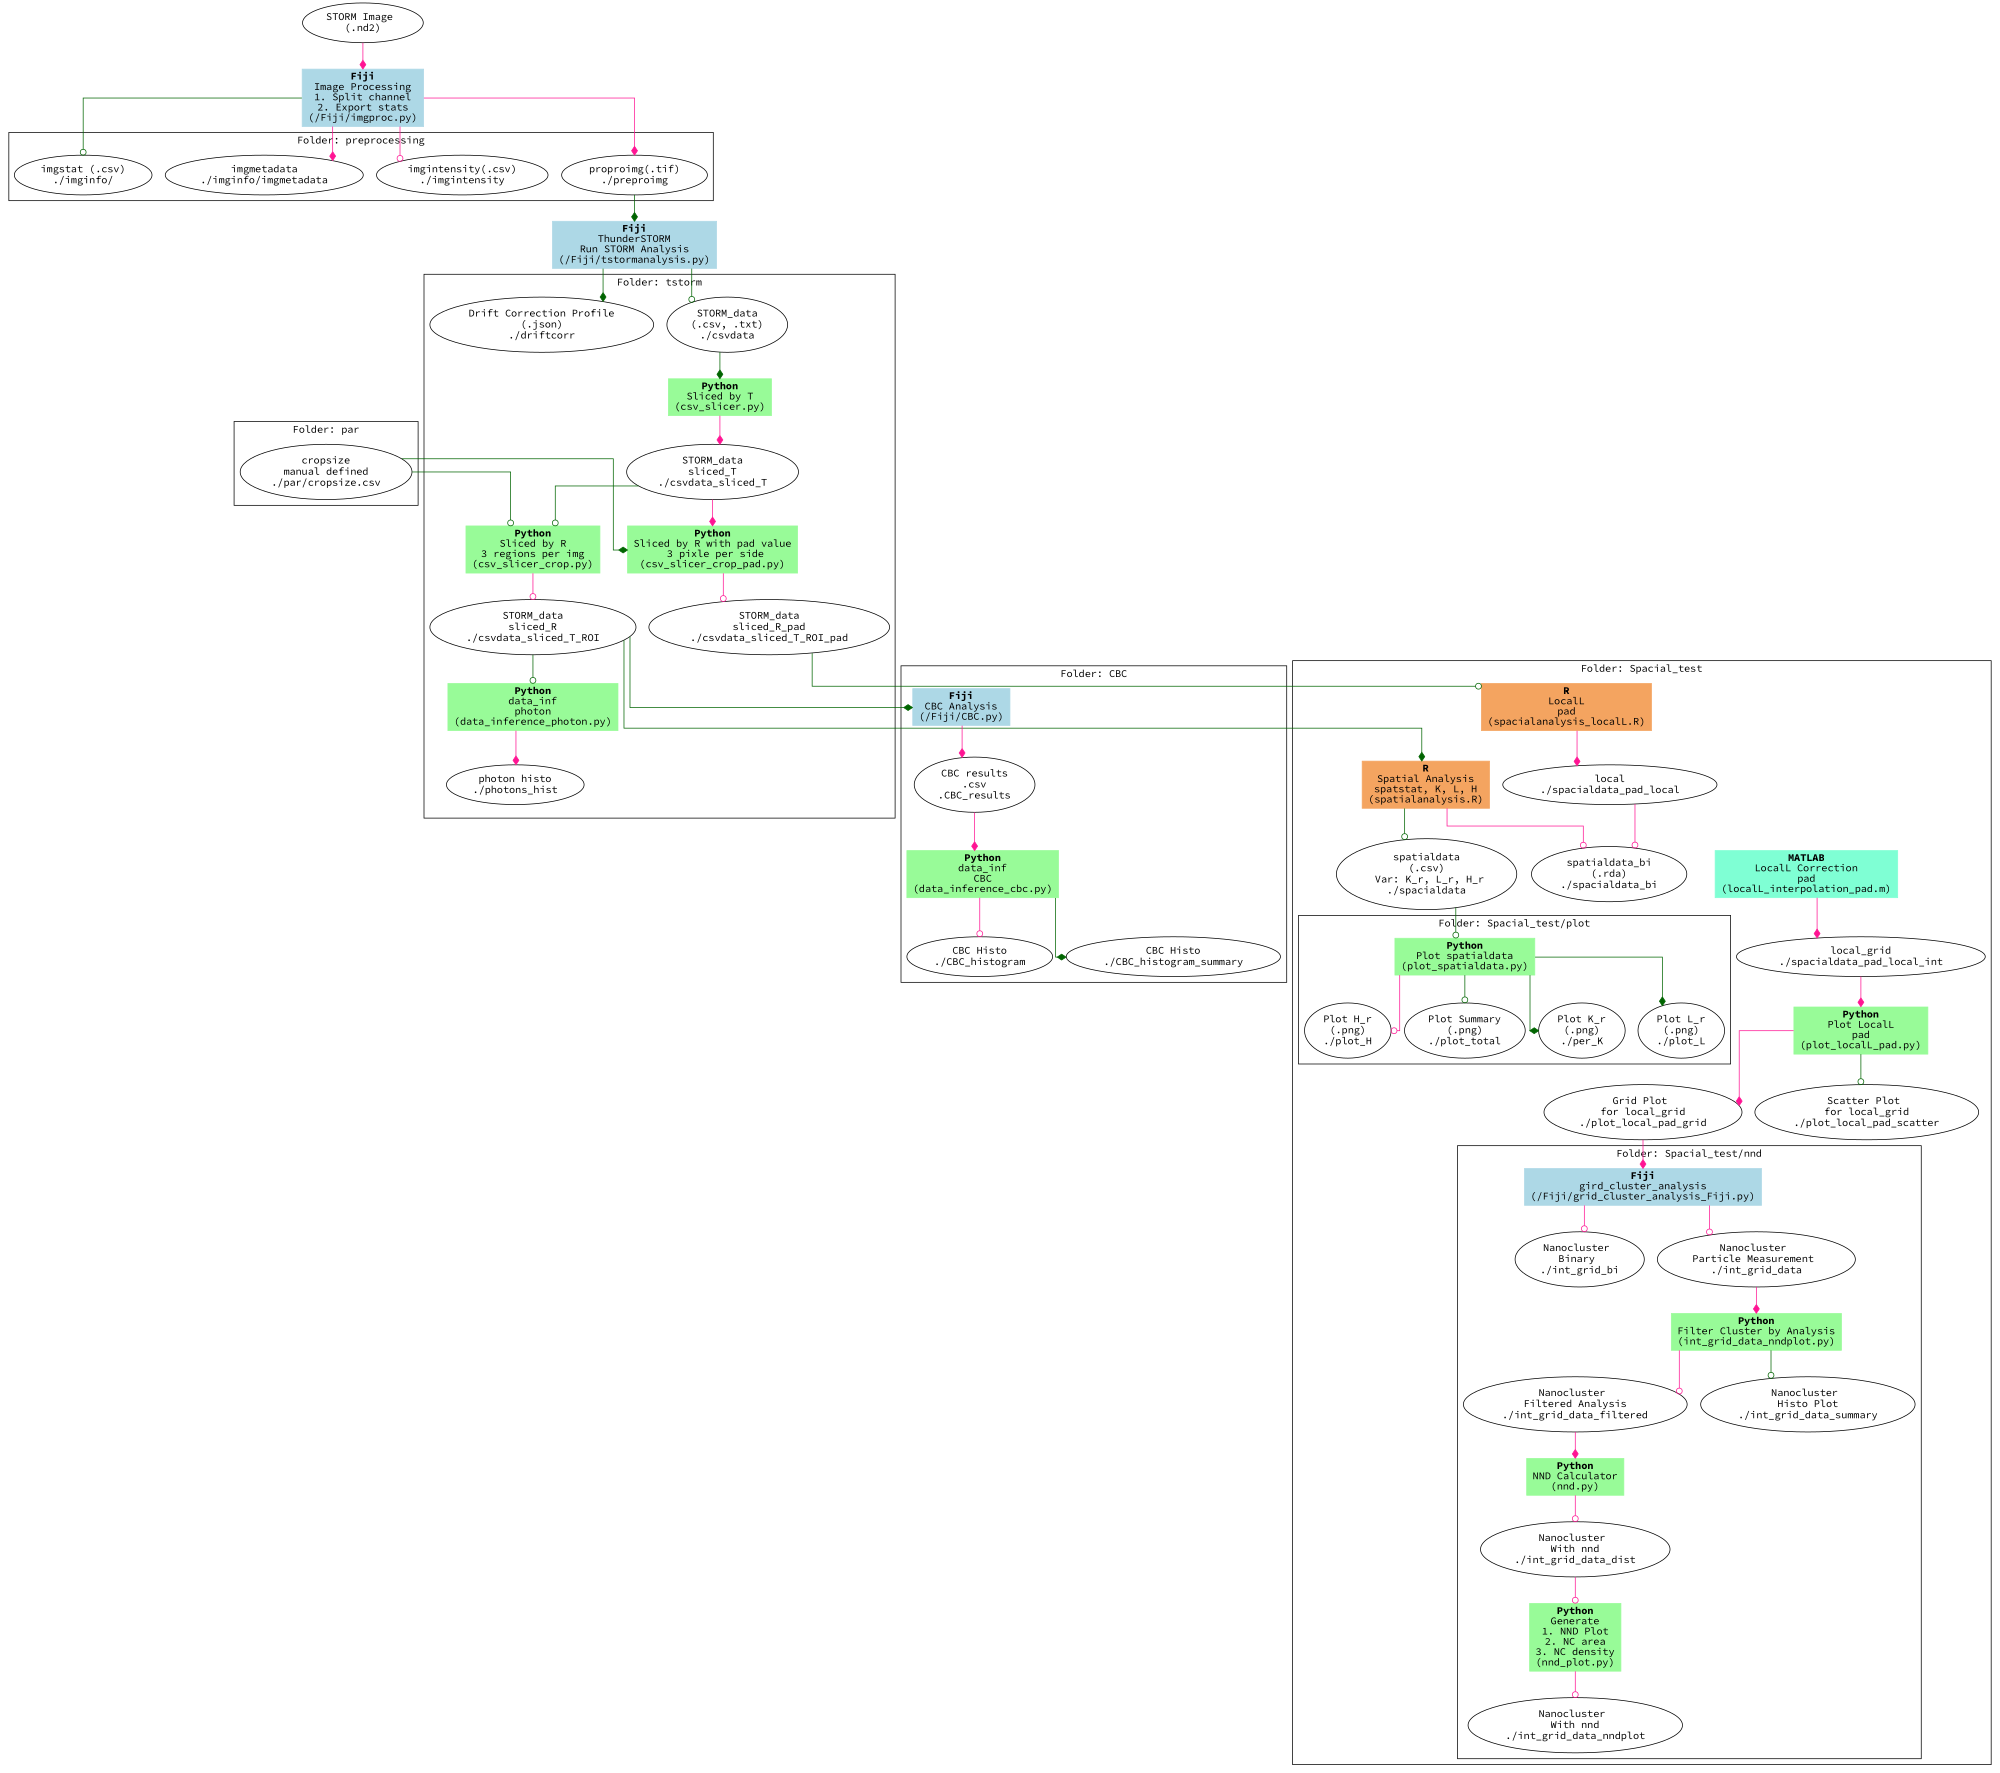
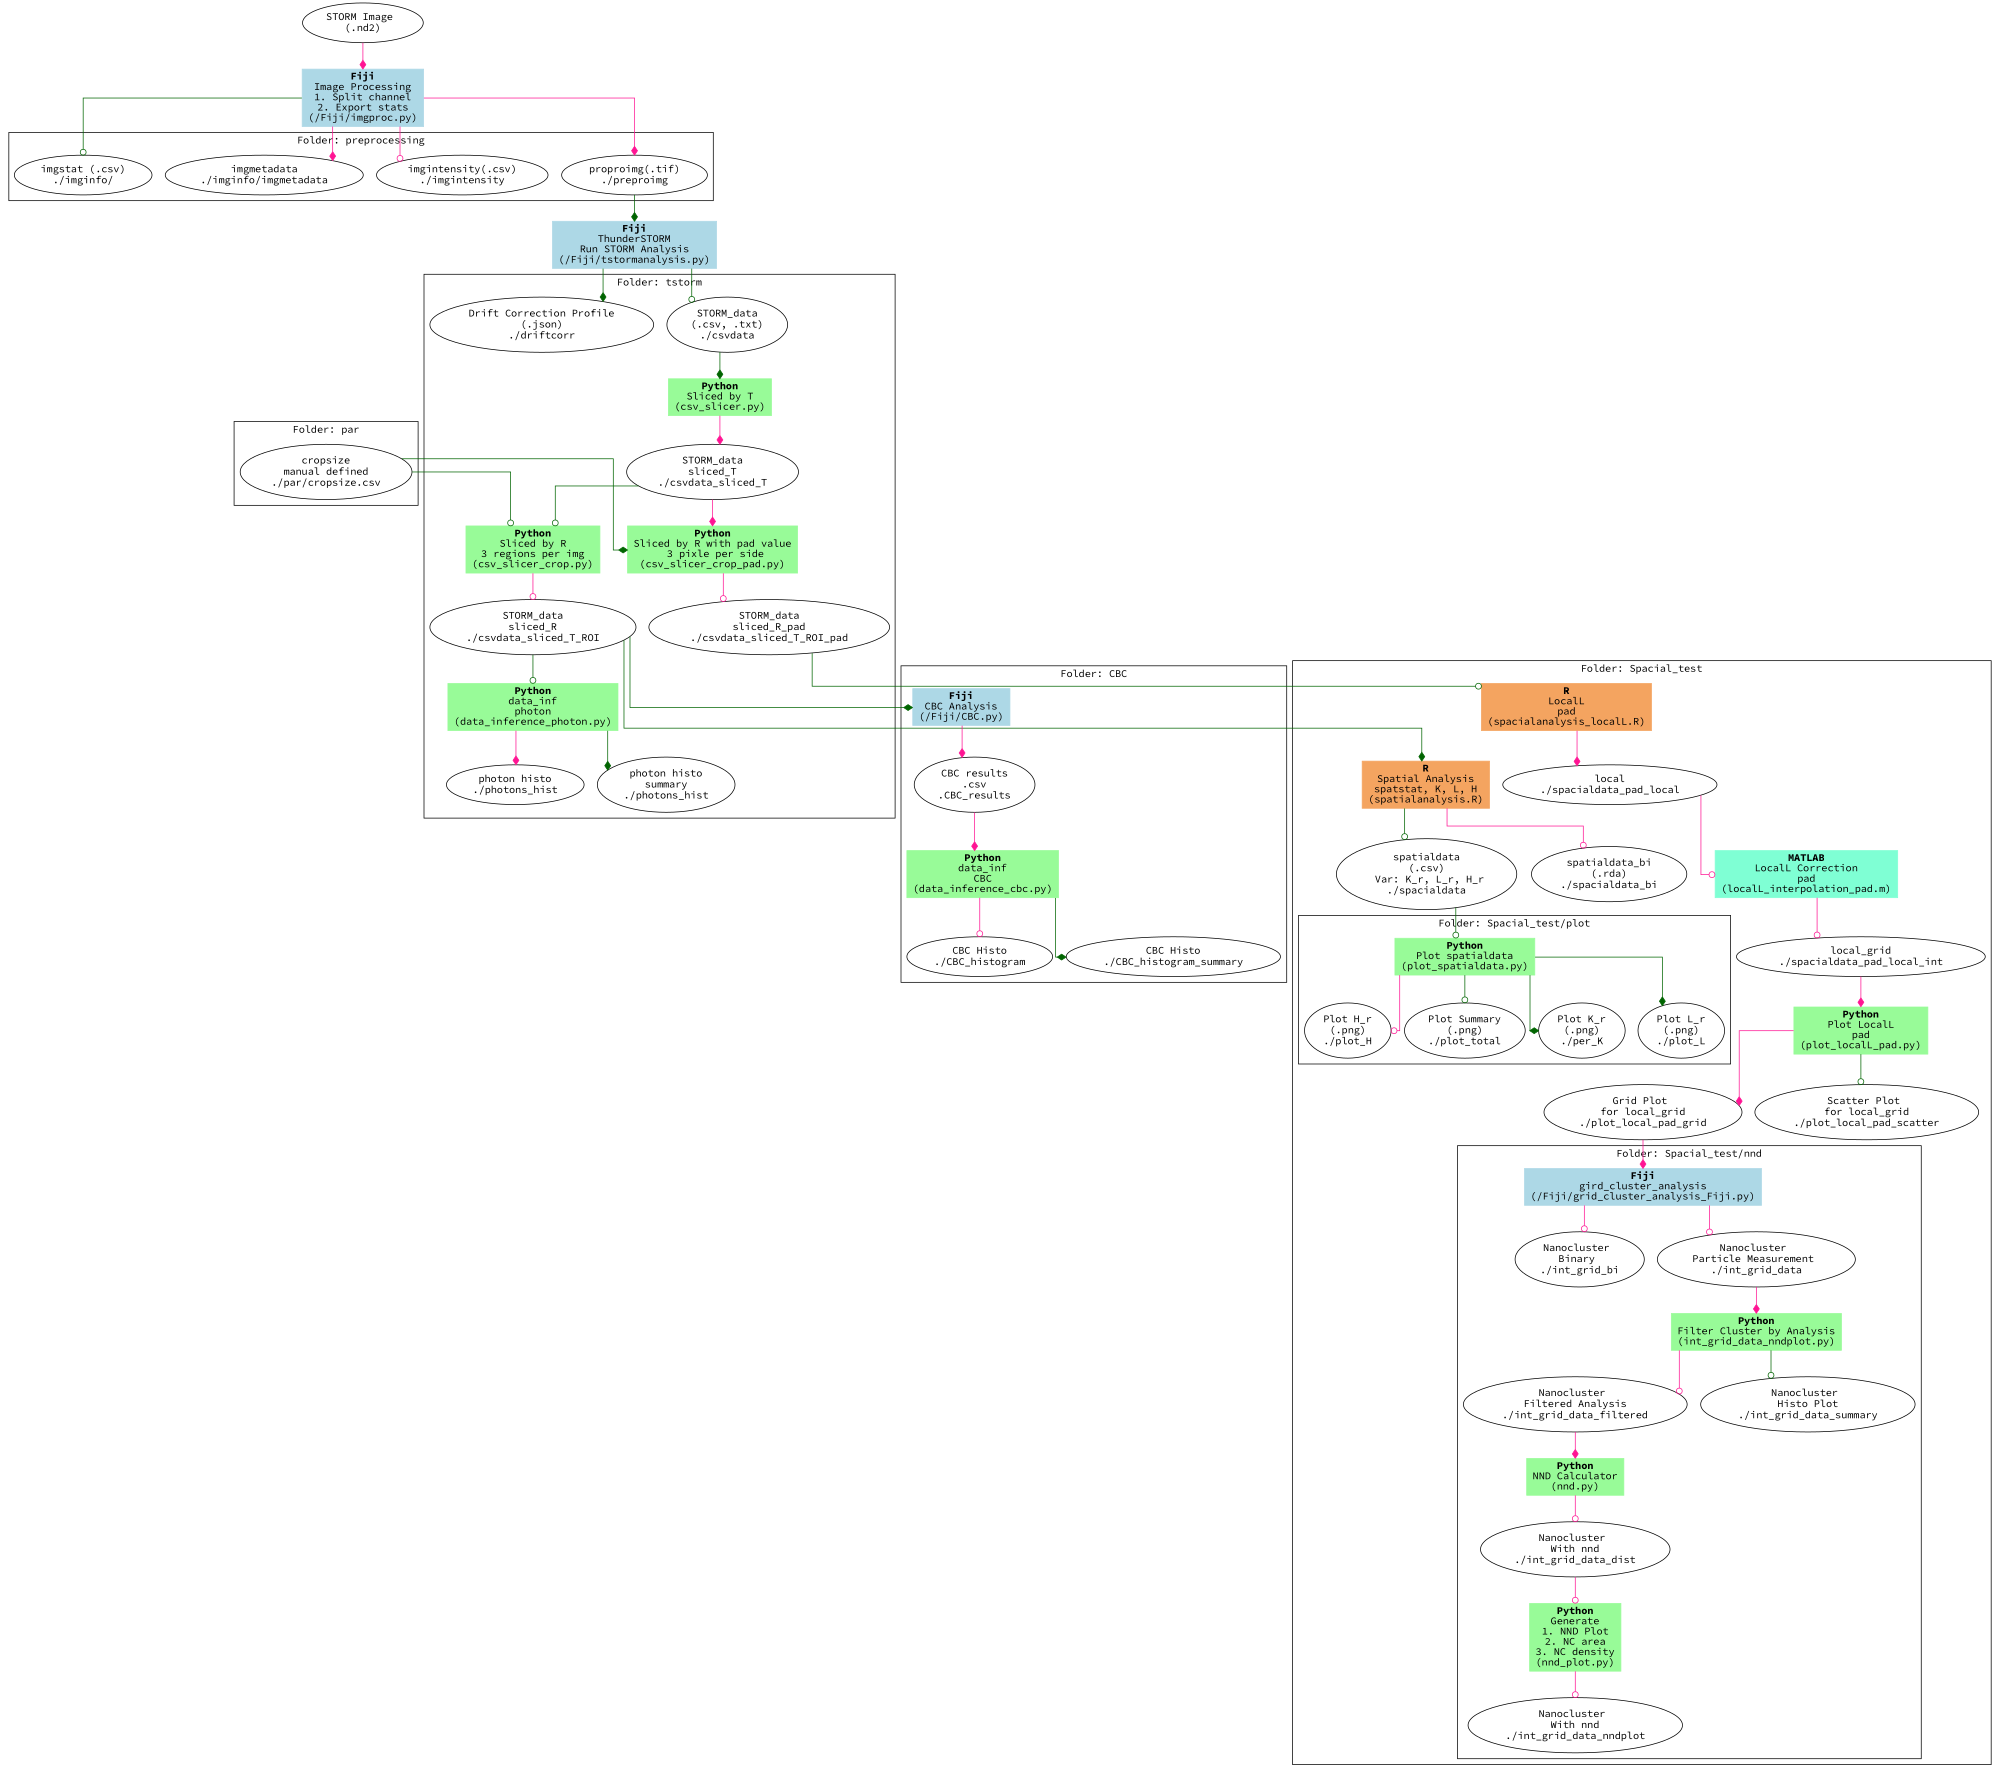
none -> (666, 785)
(1635, 823) -> (1701, 839)
(1817, 915) -> (1817, 915)
